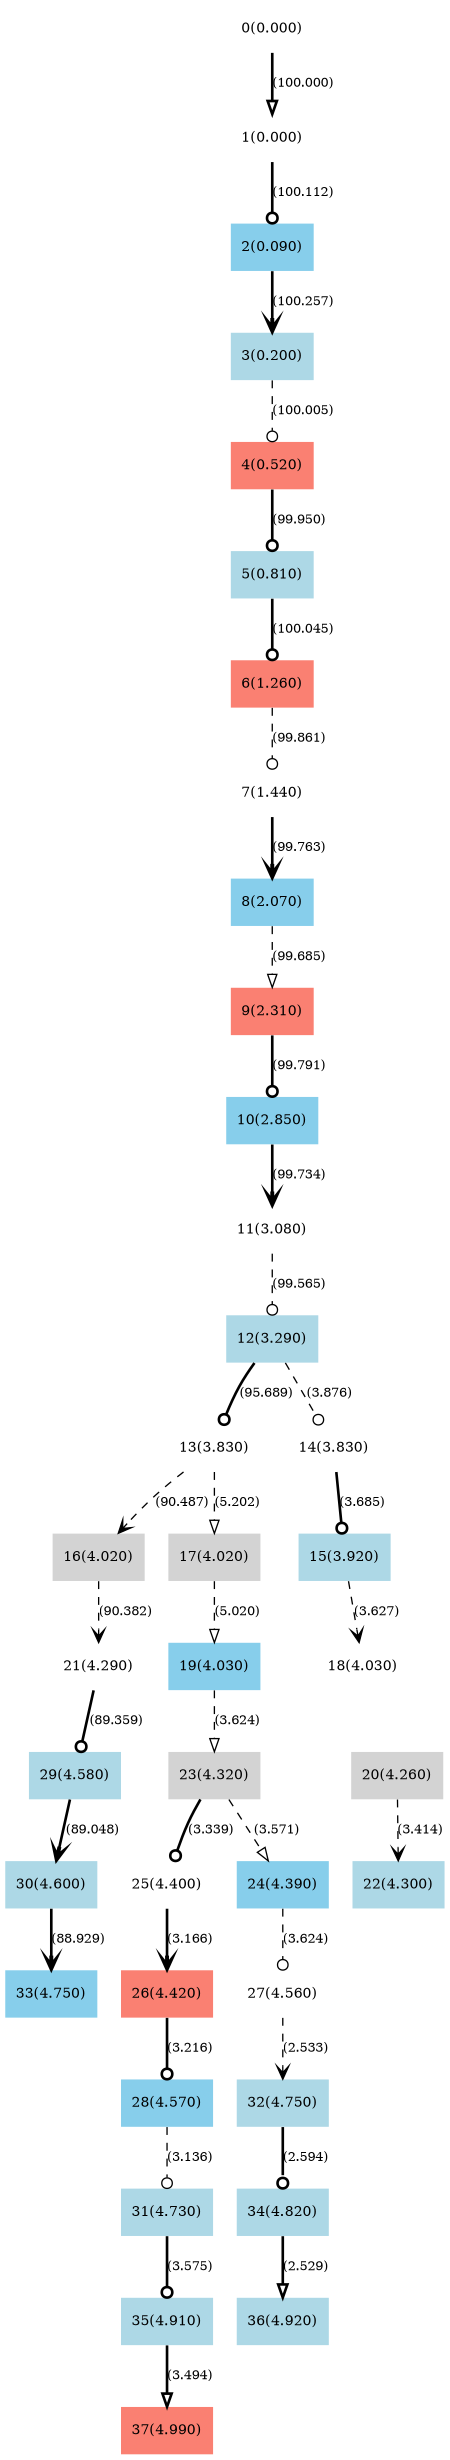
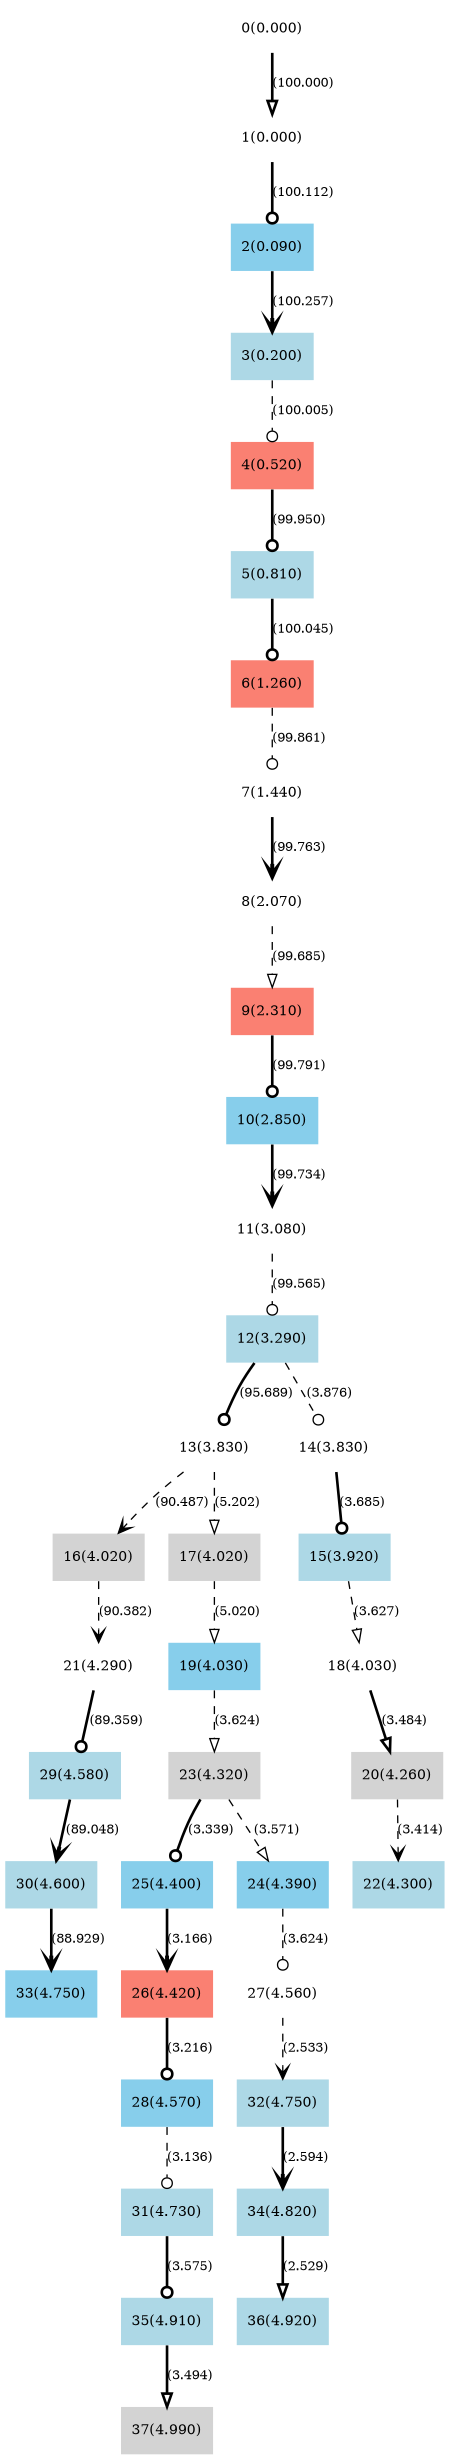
(272, 902) -> (272, 902)
(353, 1605) -> (353, 1605)
none -> (378, 1715)
(167, 1885) -> (167, 1885)
(283, 2151) -> (283, 2151)
(167, 2431) -> (167, 2431)
